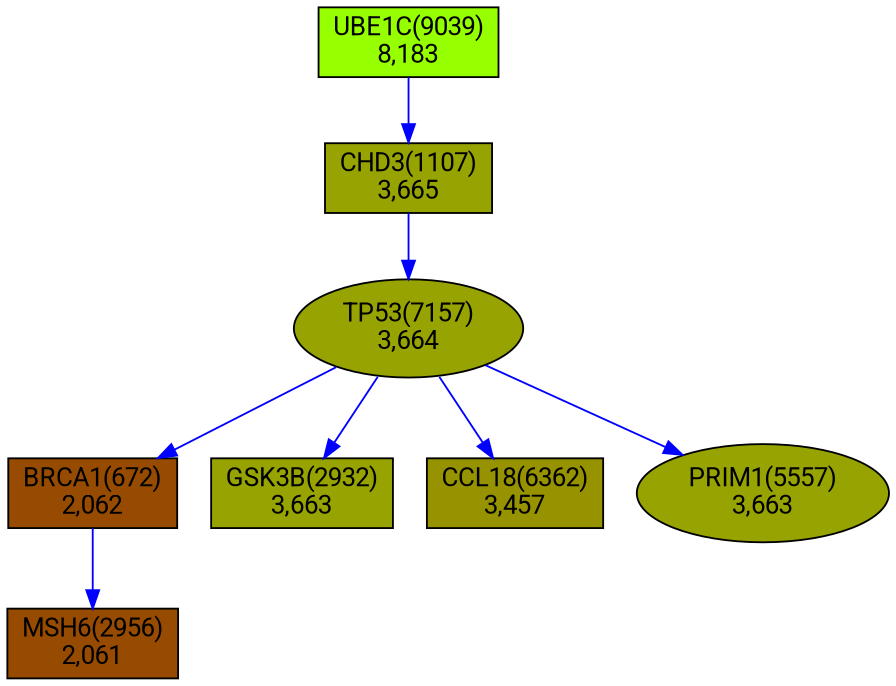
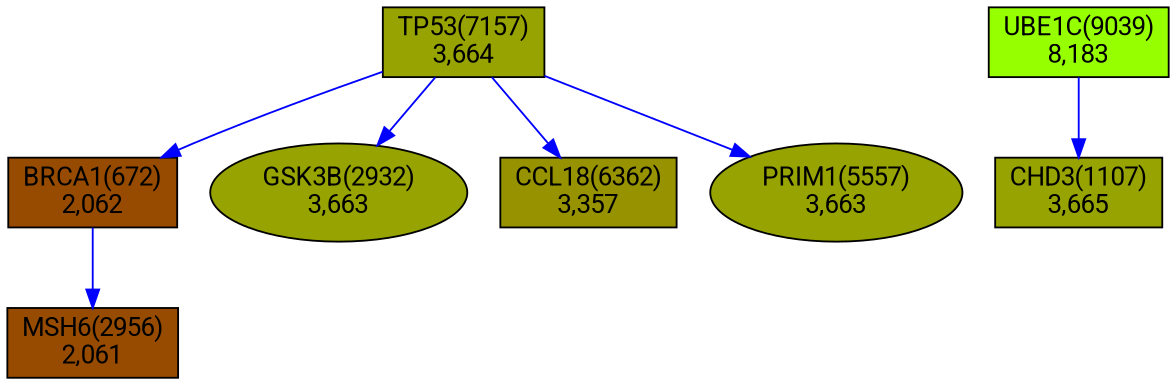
(409, 237) -> none
(409, 328) -> (464, 42)
(302, 493) -> (339, 193)
(515, 493) -> (588, 193)
